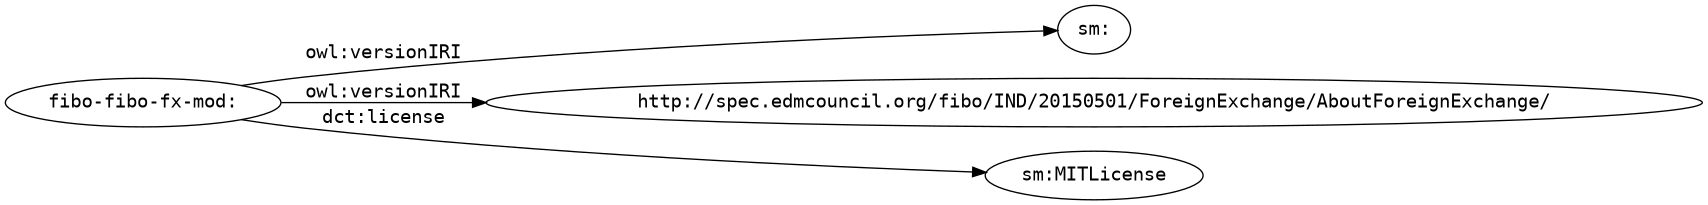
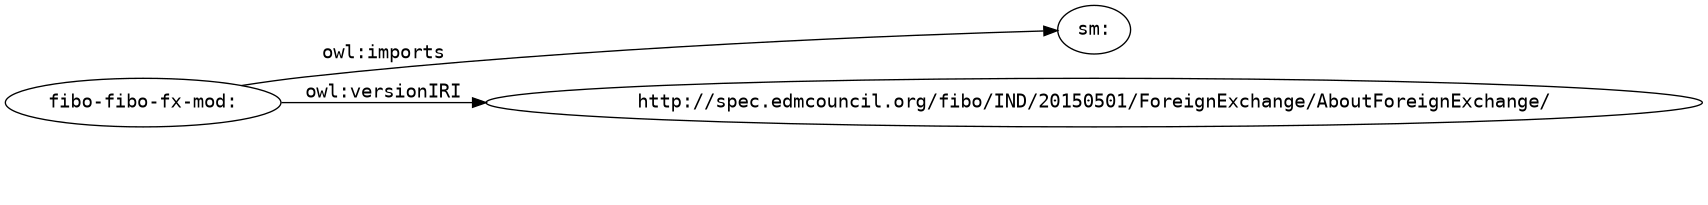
(384, 53) -> (384, 53)
(1094, 176) -> none
